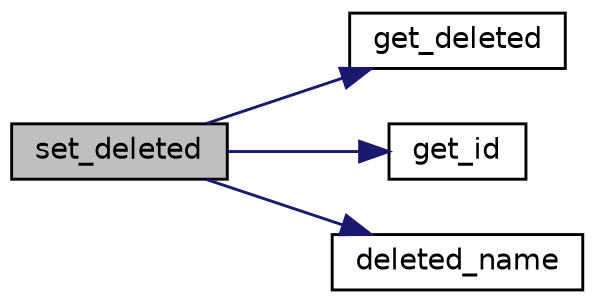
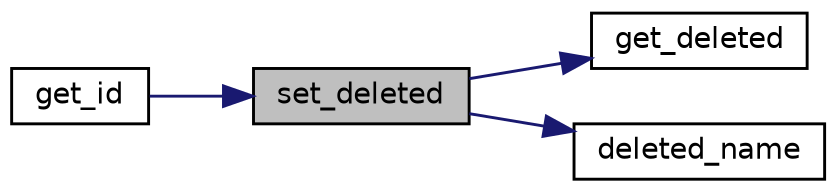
(293, 152) -> (186, 96)
